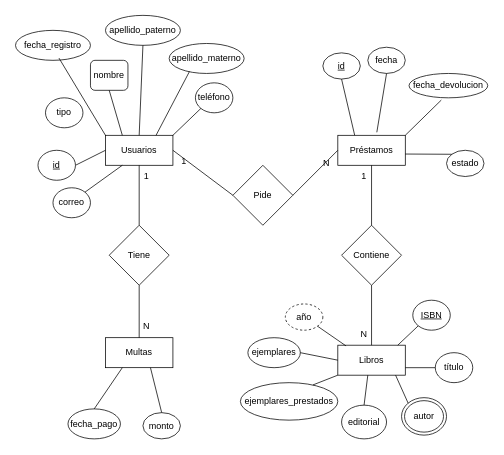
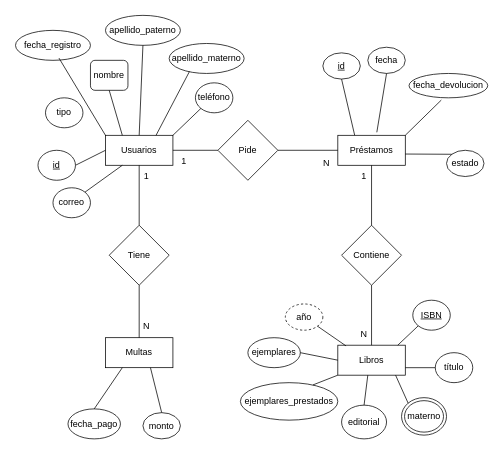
(263, 195) -> (248, 150)
(424, 417) -> (424, 417)
